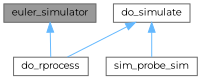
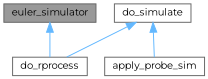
(152, 66) -> (155, 66)
